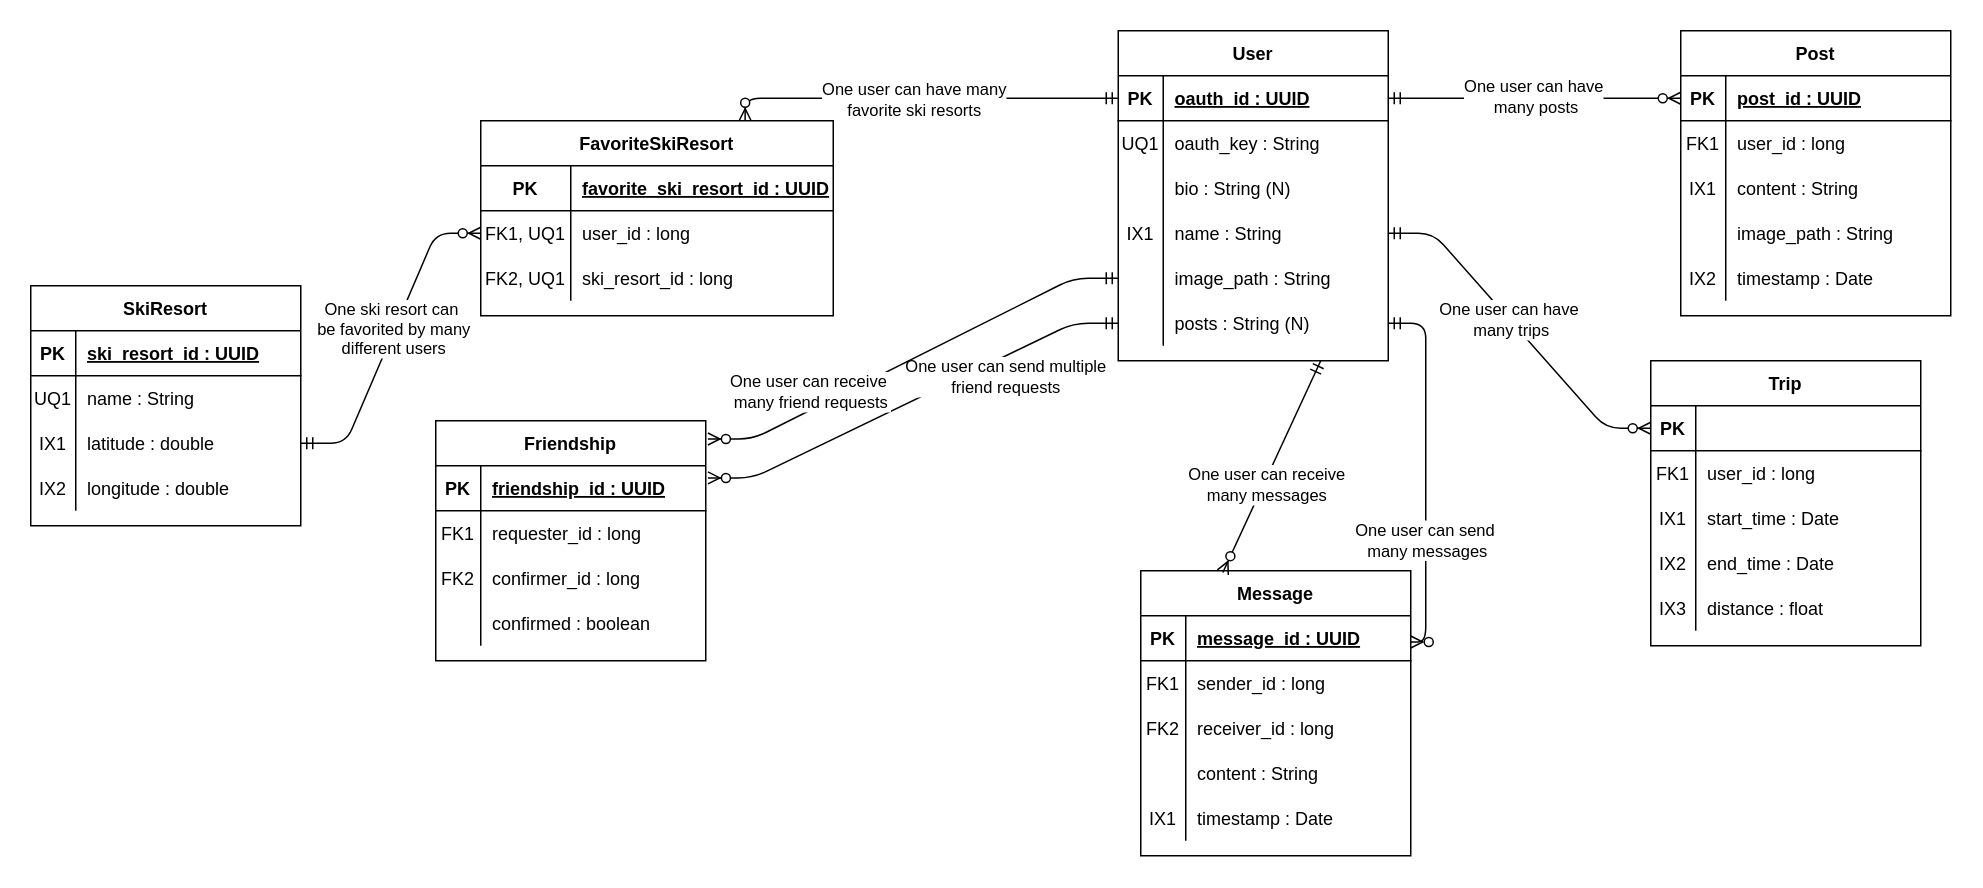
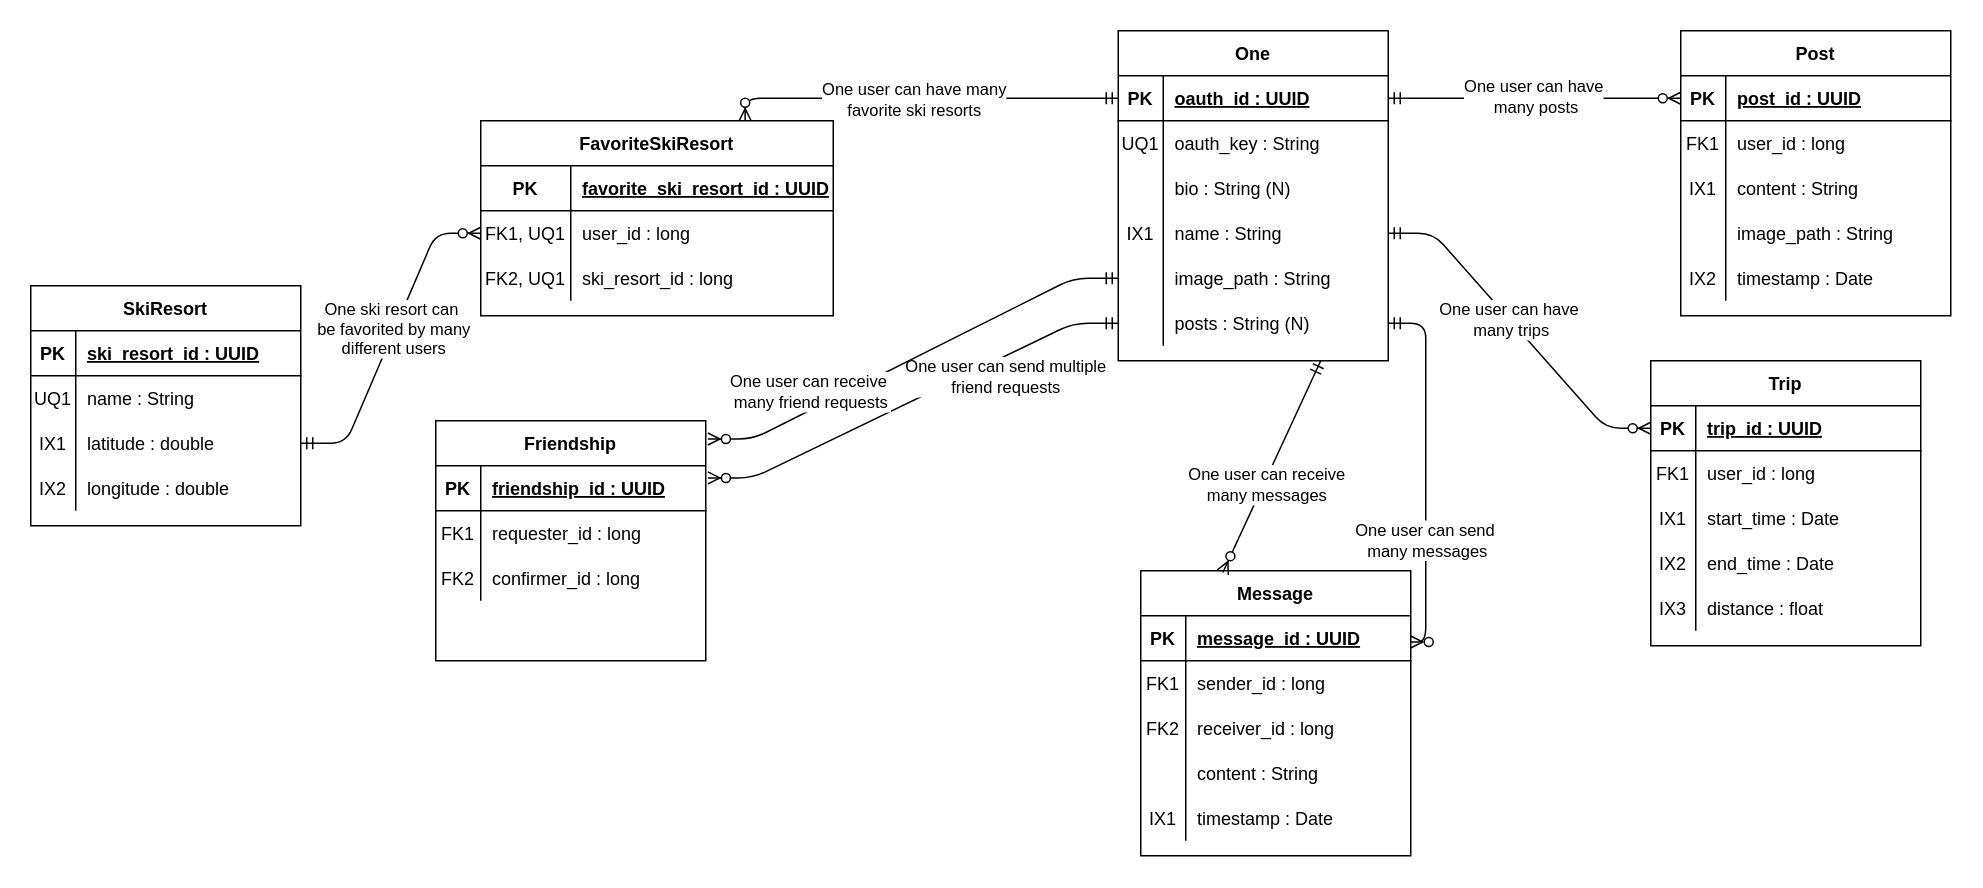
(1253, 54) -> (1253, 54)
none -> (1808, 428)
(593, 623) -> none
